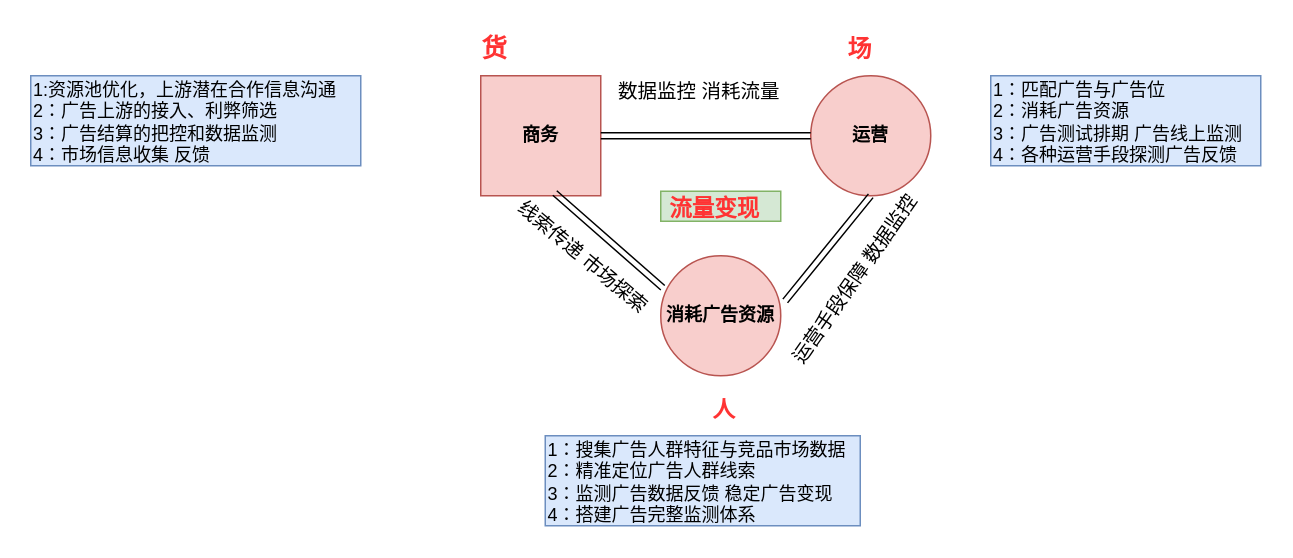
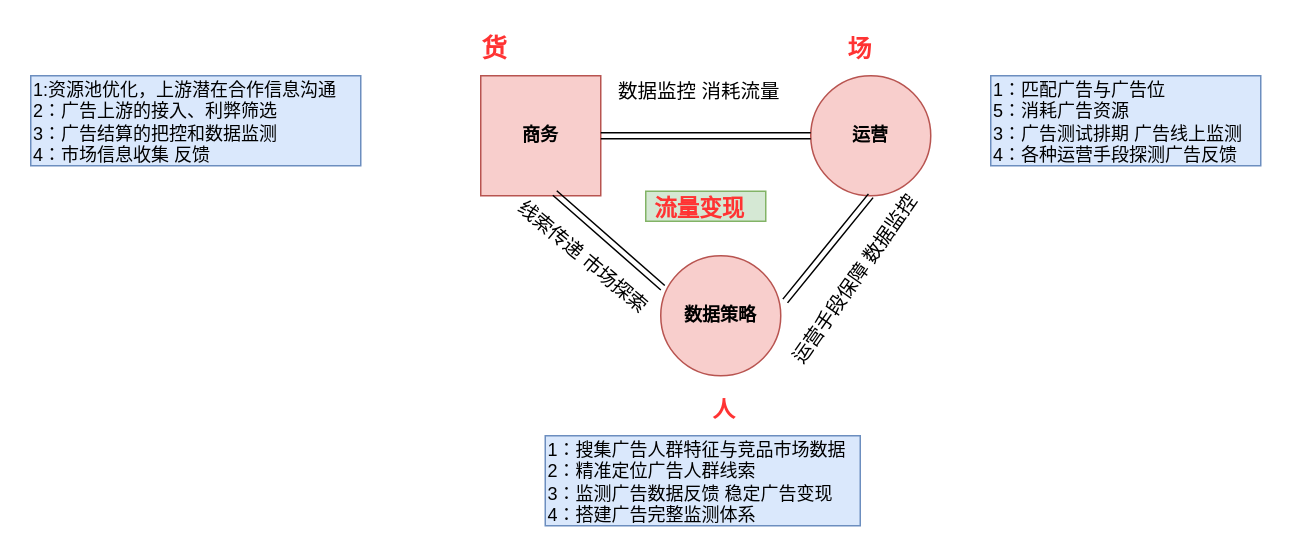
(1118, 123) -> (1118, 123)
(721, 206) -> (706, 206)
(721, 316) -> (721, 316)
